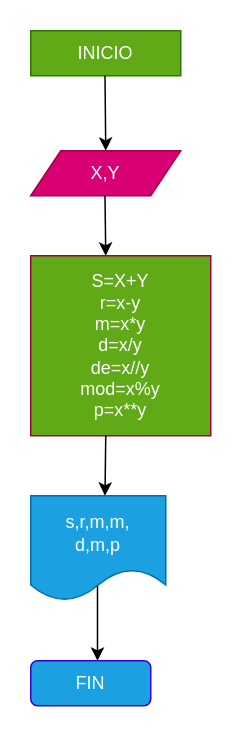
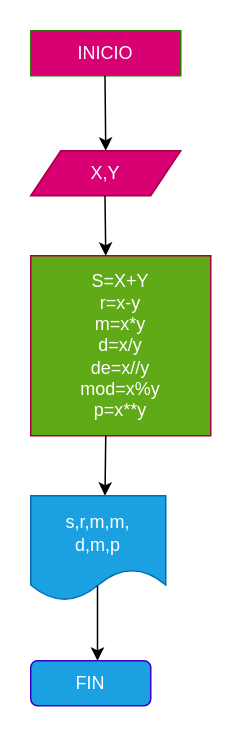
(106, 53) -> (106, 53)
